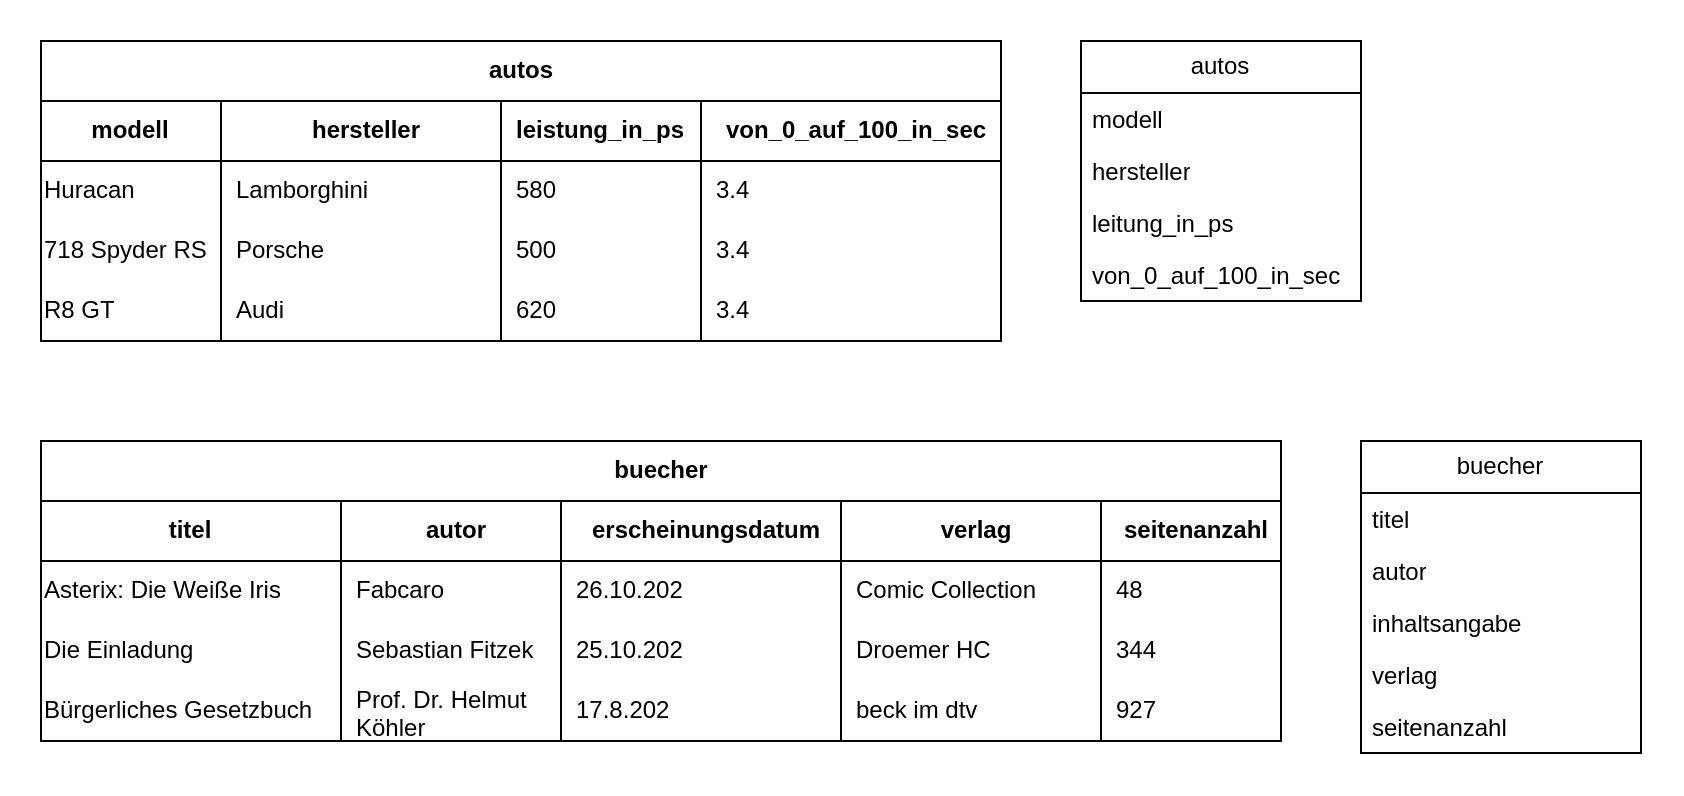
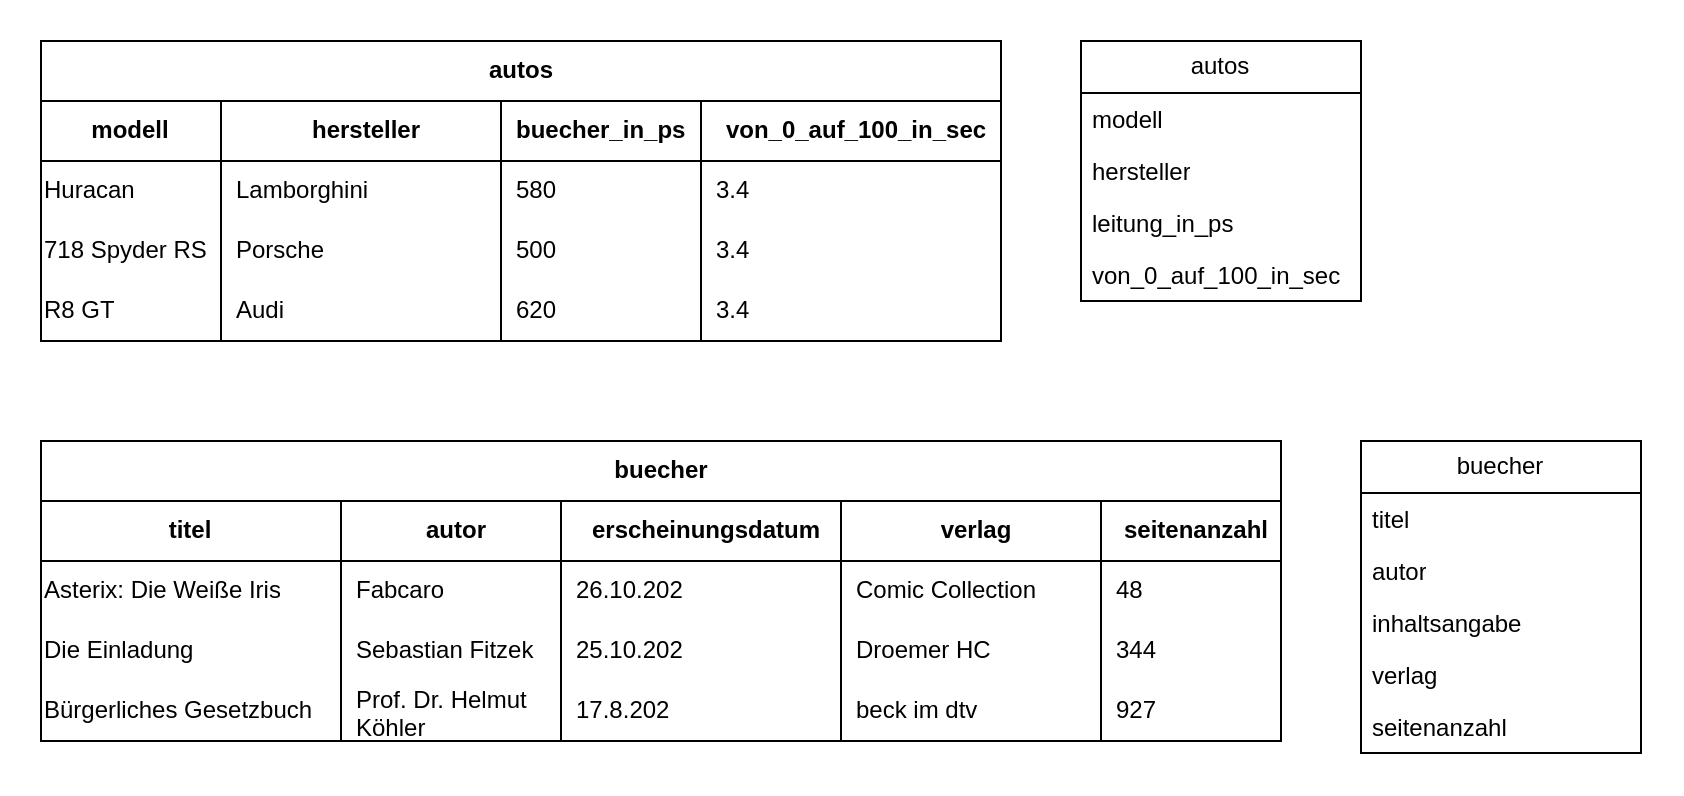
(602, 131) -> (601, 131)
